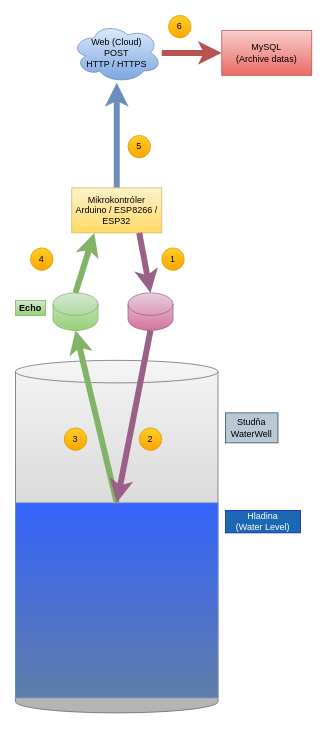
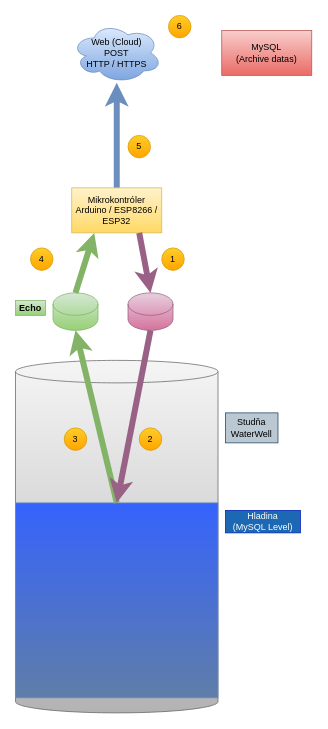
(184, 53) -> none
(263, 522) -> (263, 522)
